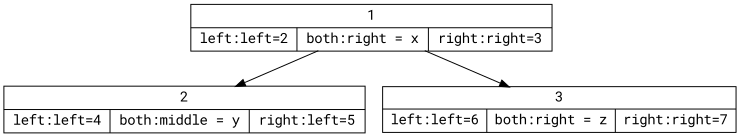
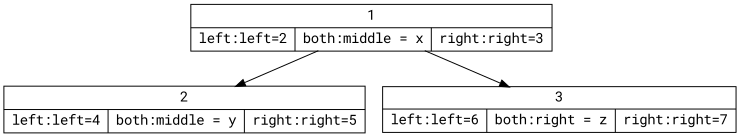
(363, 39) -> (363, 39)
(307, 121) -> (305, 121)
